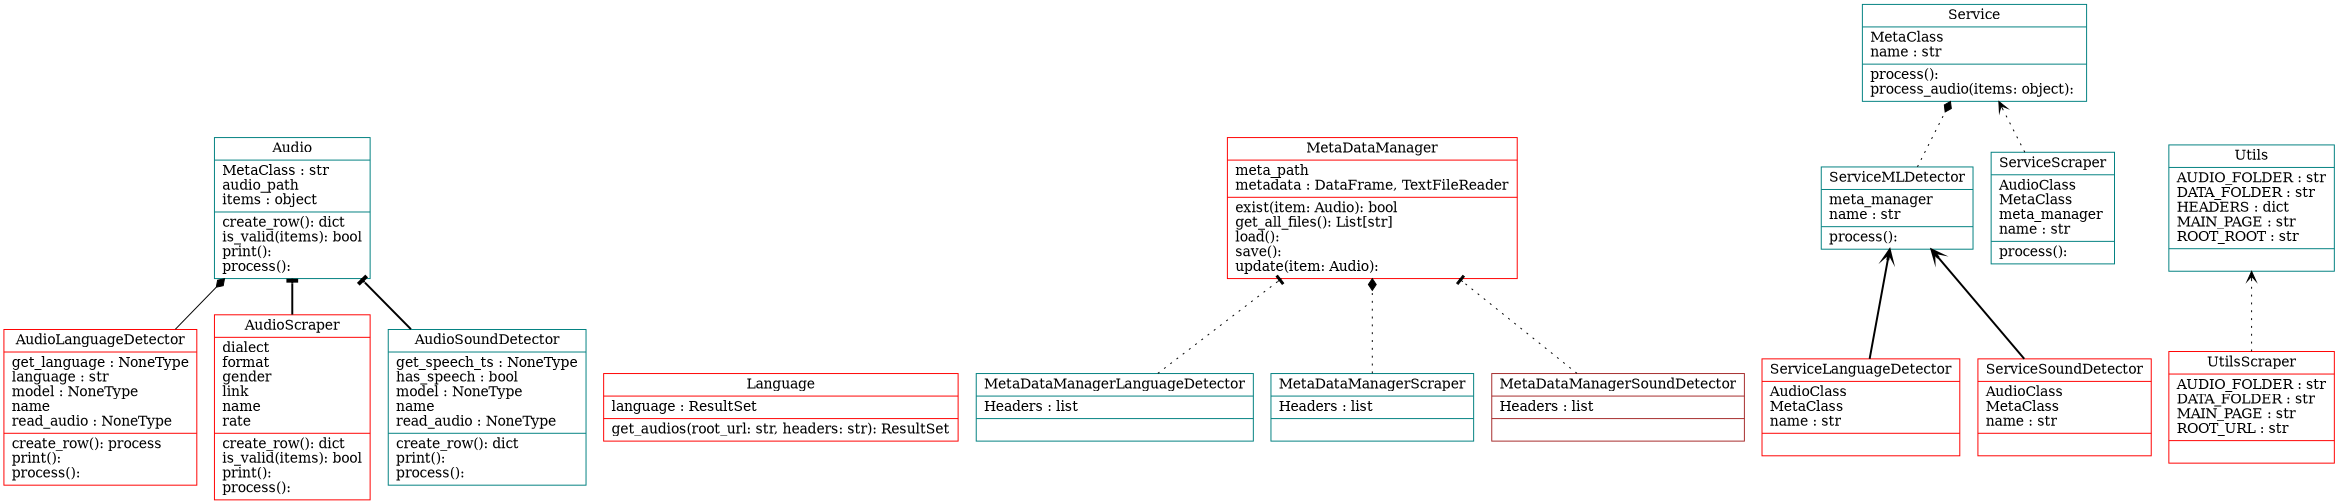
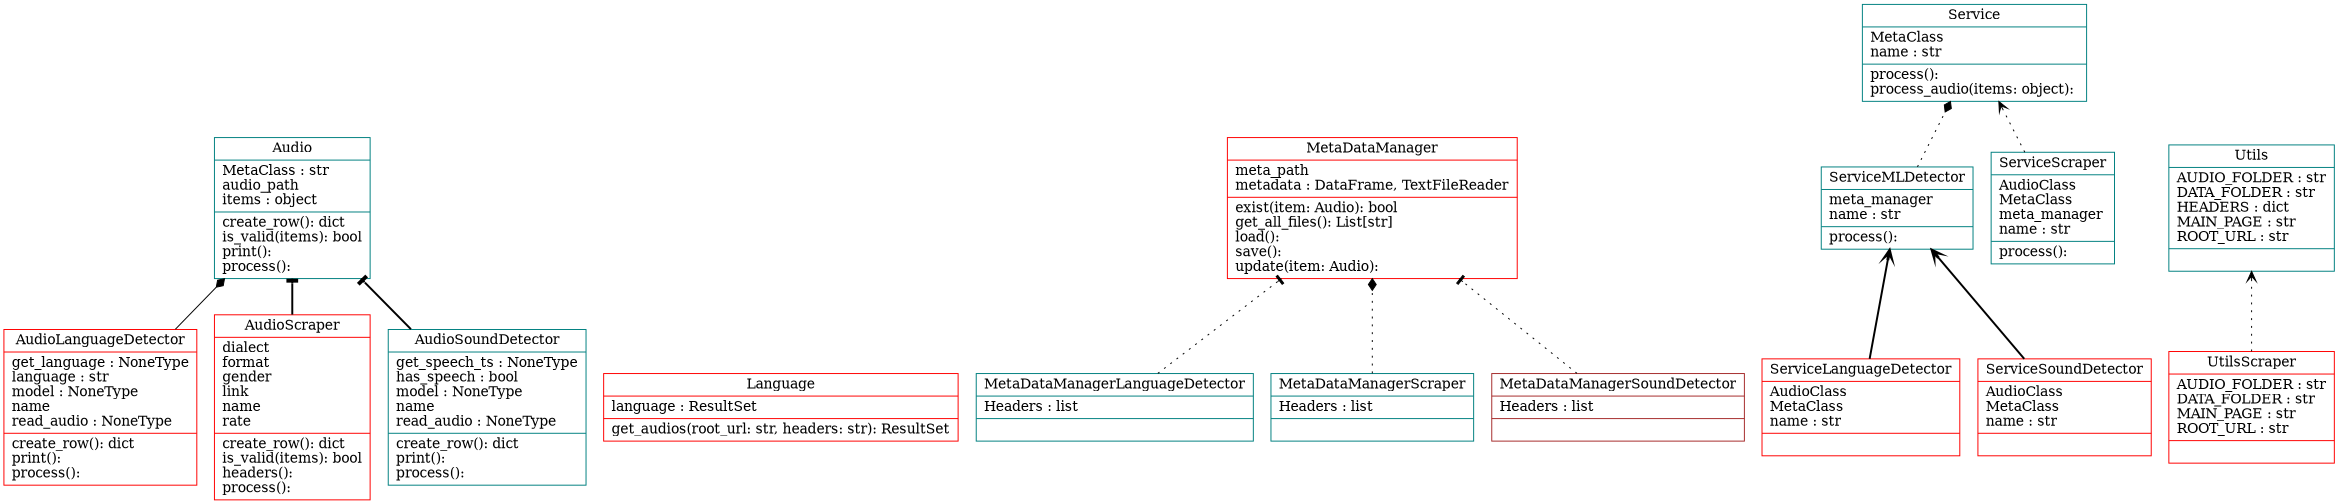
(2238, 237) -> (2233, 237)
(87, 444) -> (73, 444)
(249, 473) -> (260, 473)
